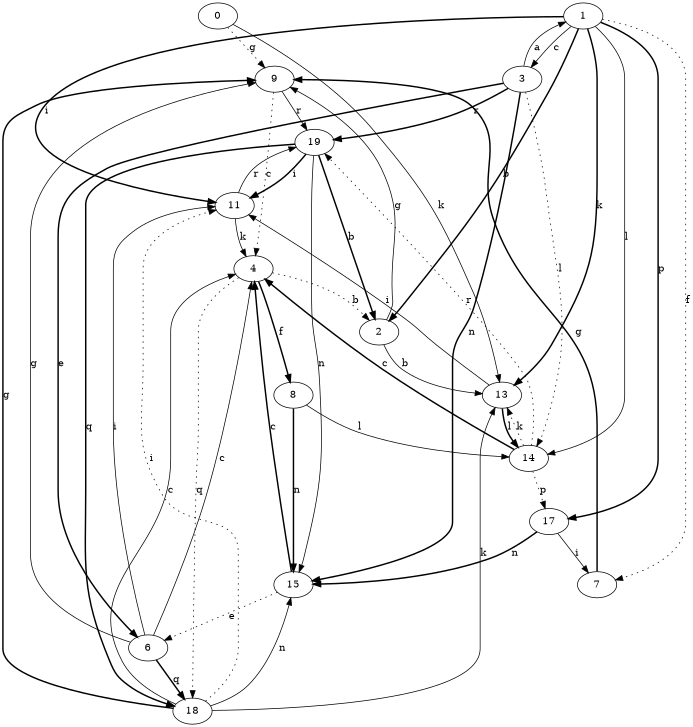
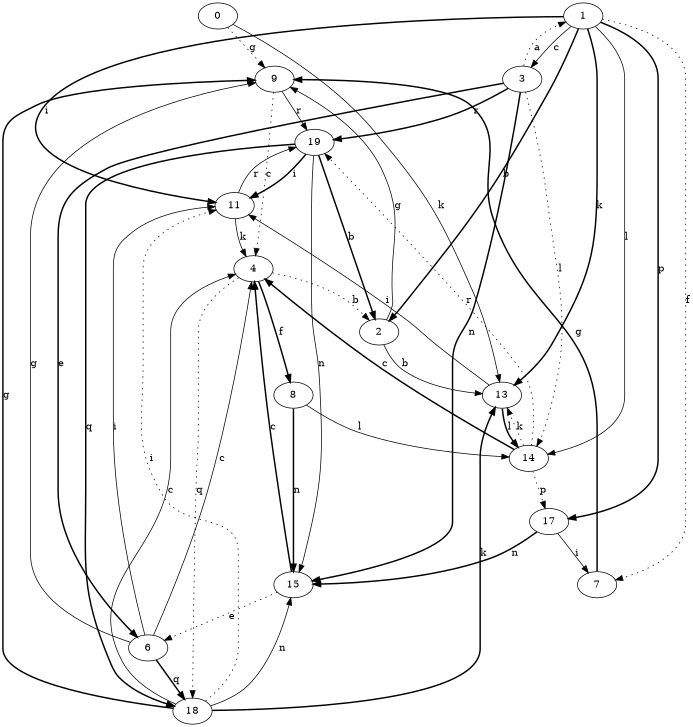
(535, 40) -> (535, 40)
(468, 669) -> (468, 669)
